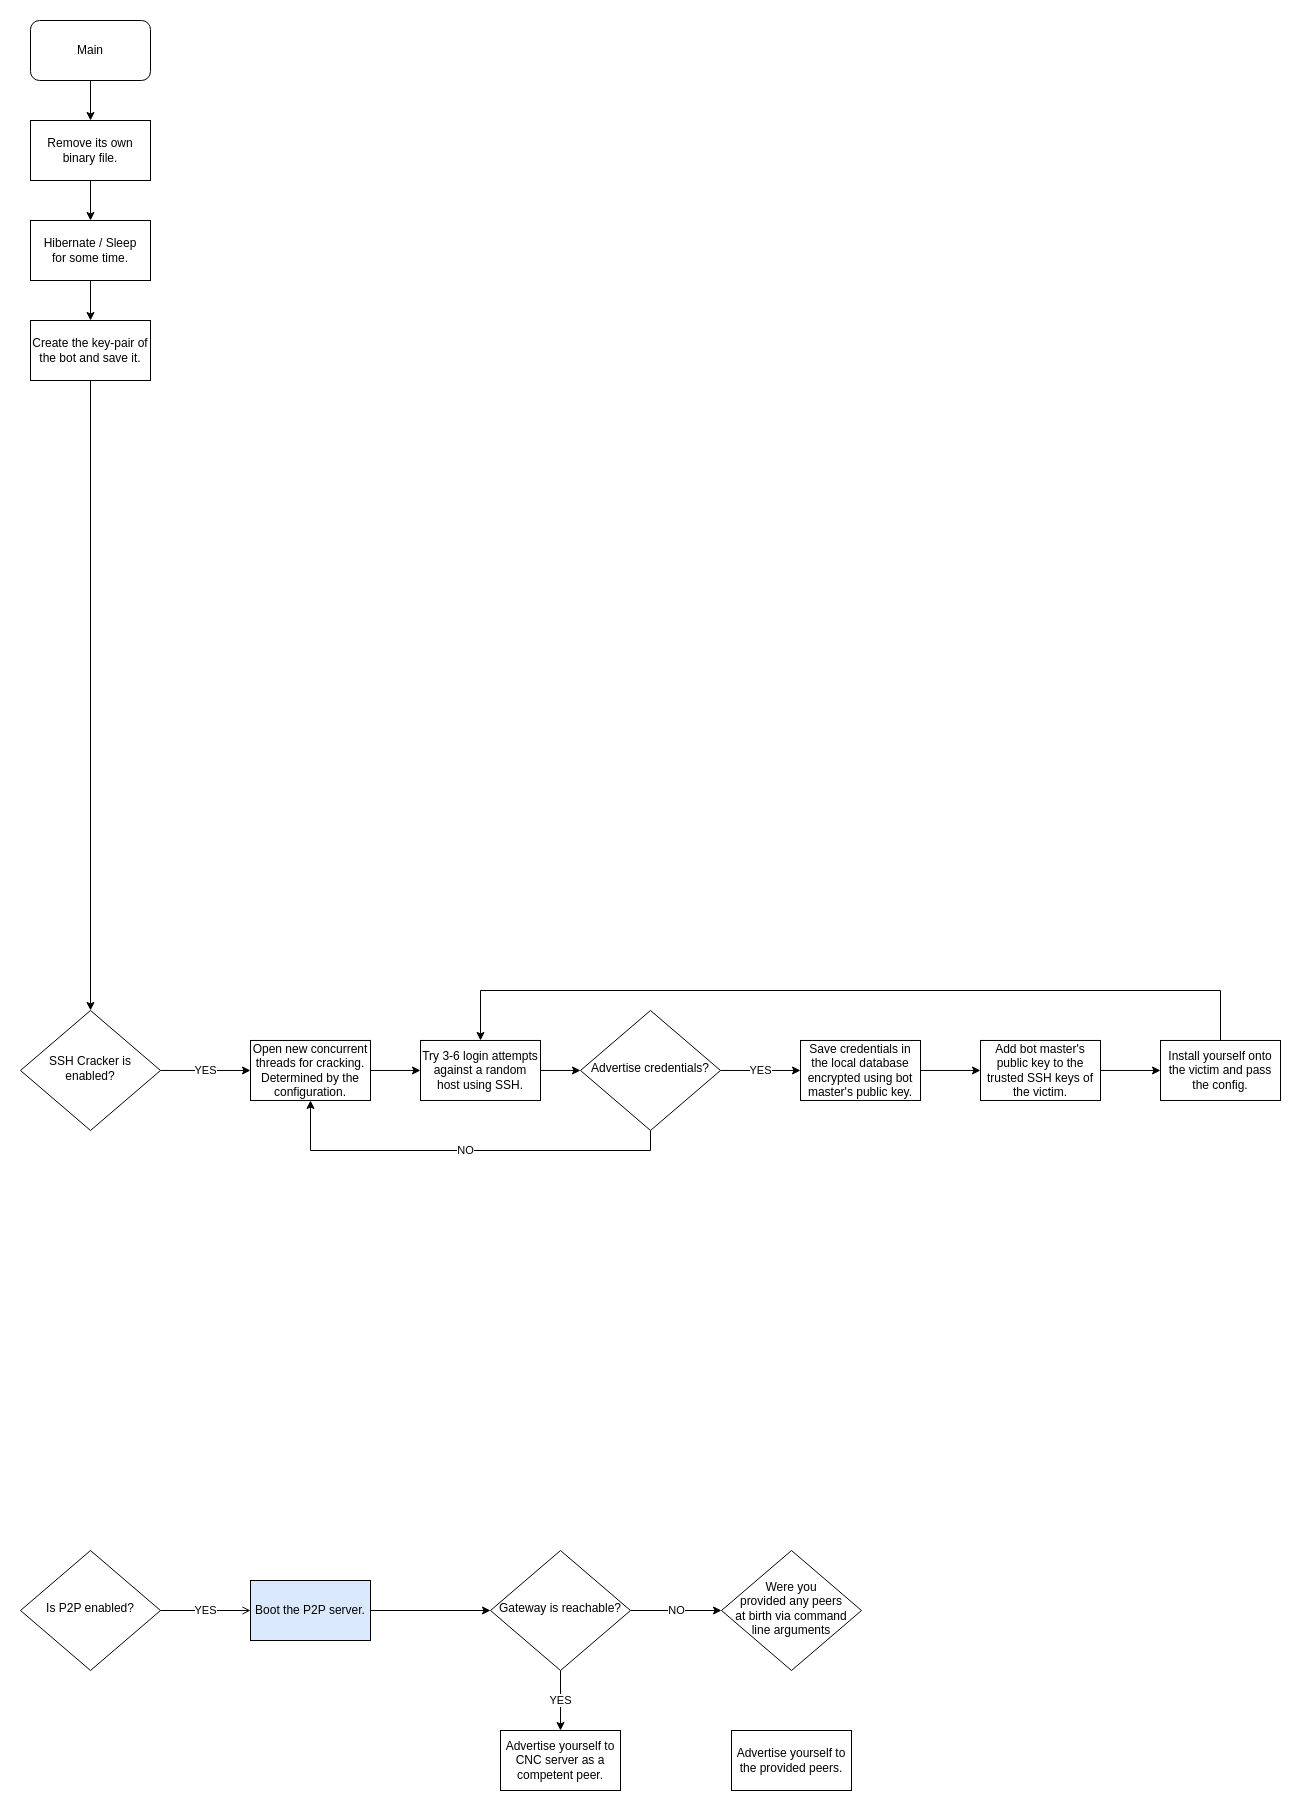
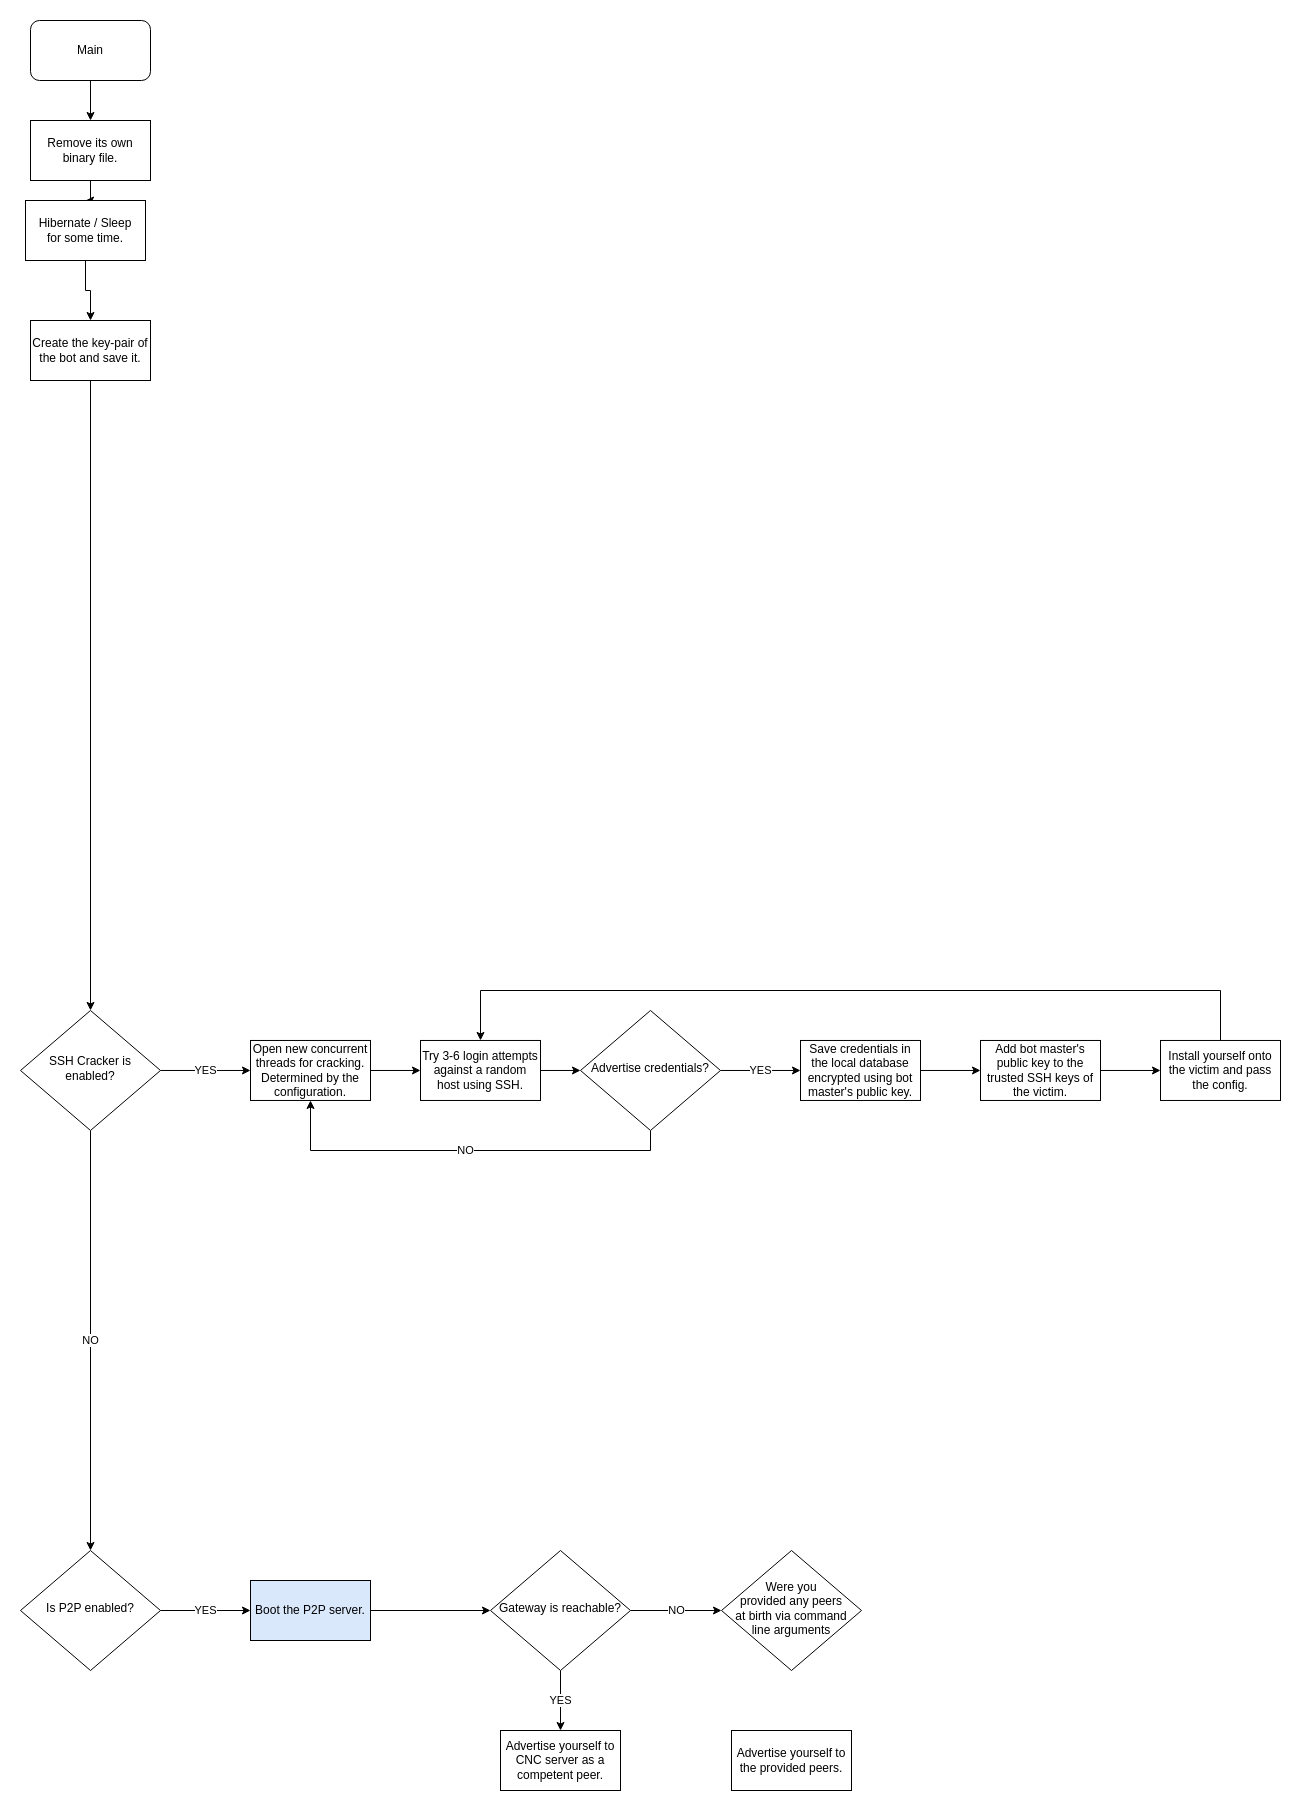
(91, 251) -> (86, 231)
none -> (91, 1337)
(244, 1611) -> (242, 1611)
